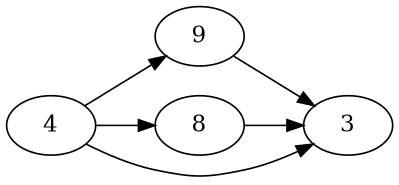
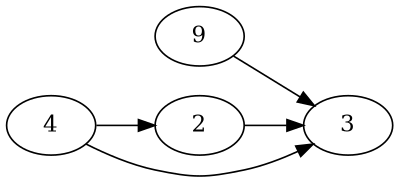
(118, 85) -> none
(200, 125) -> (200, 125)
